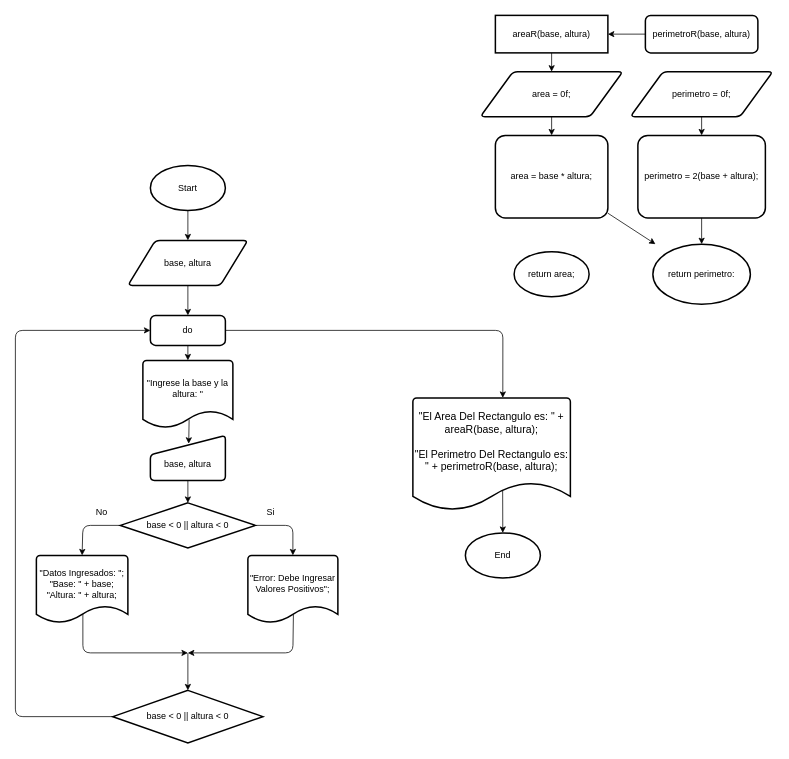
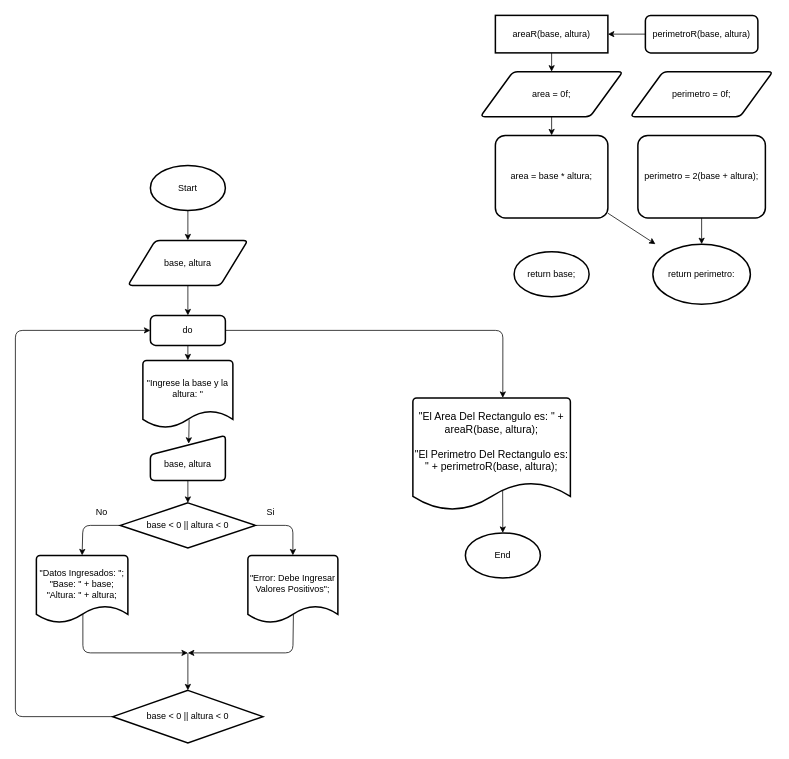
(702, 123) -> none
(552, 274) -> (552, 274)
